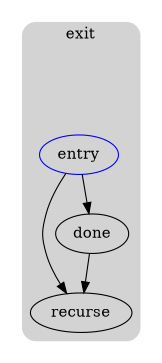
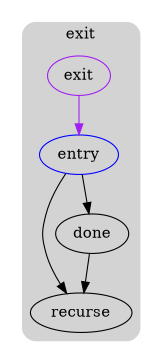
none -> (79, 76)
